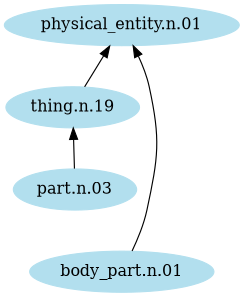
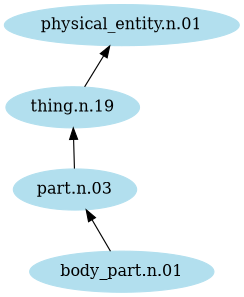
(156, 154) -> (101, 236)
